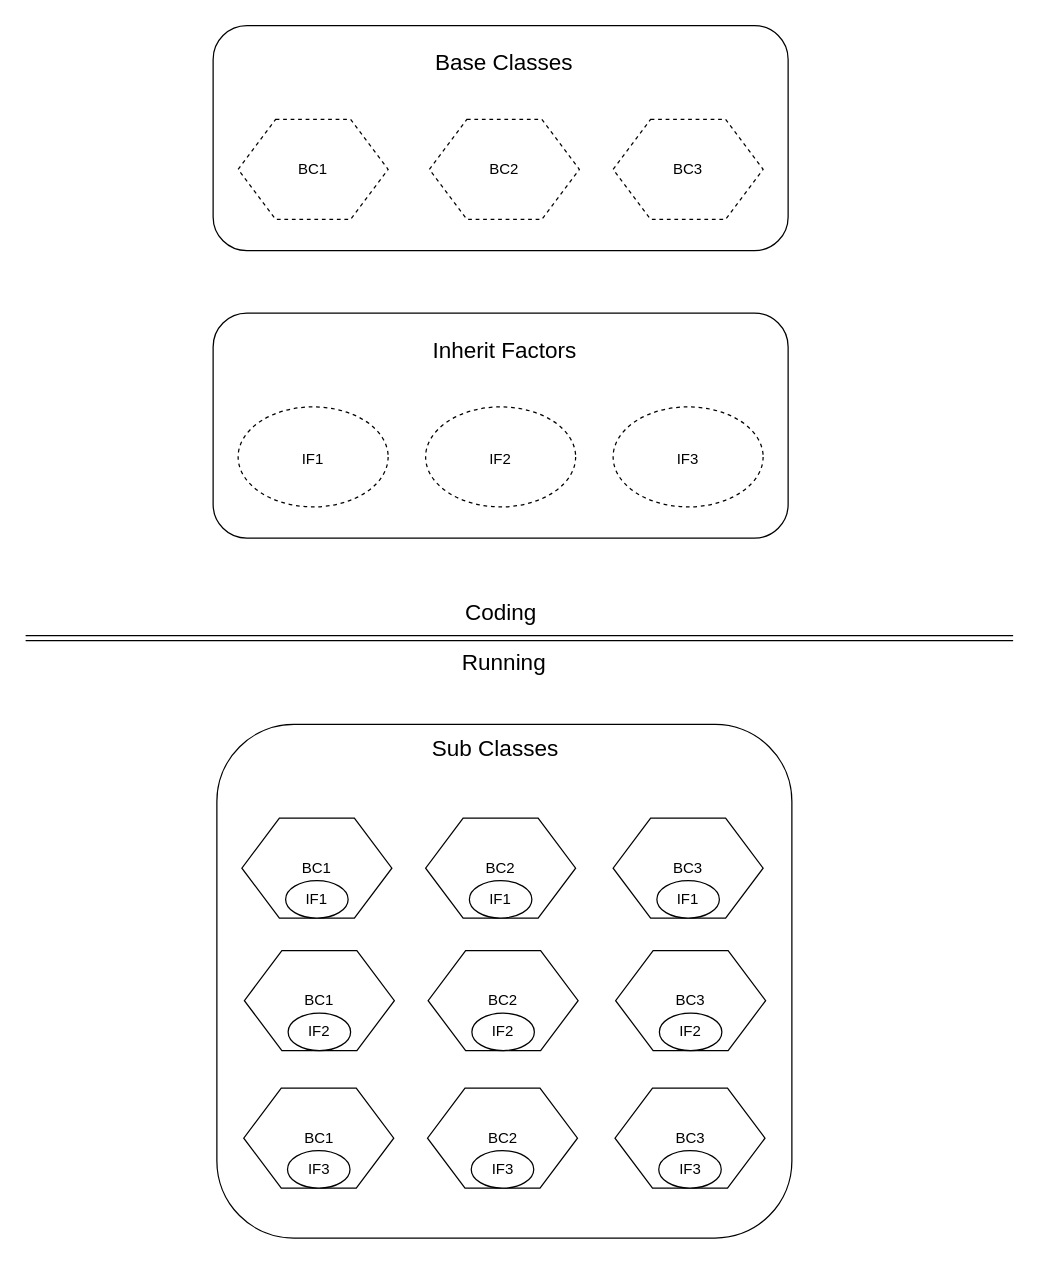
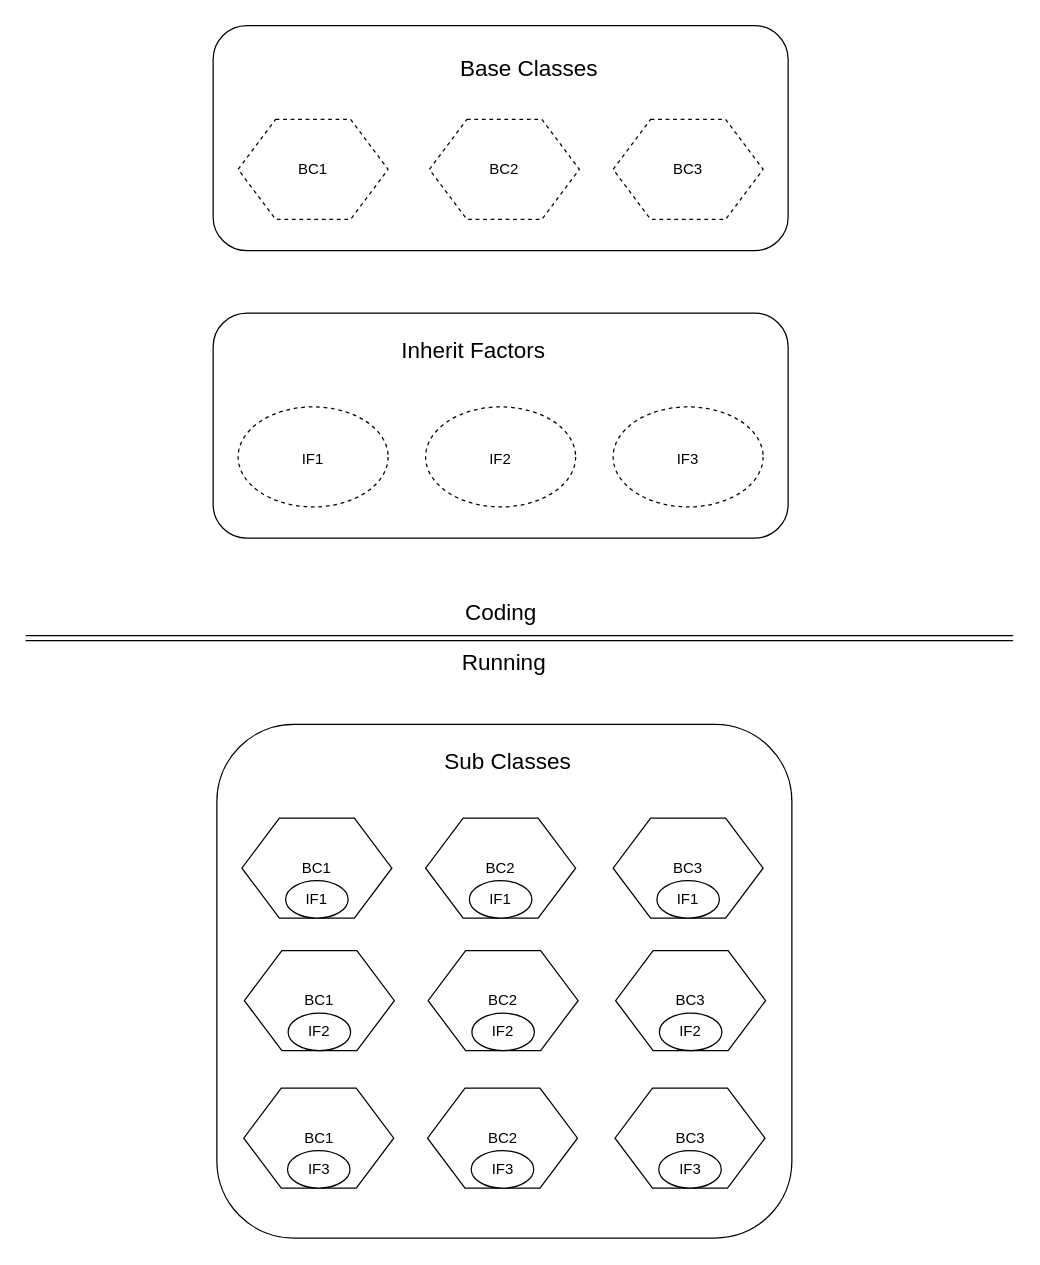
(504, 63) -> (529, 69)
(505, 351) -> (474, 351)
(496, 749) -> (508, 762)
